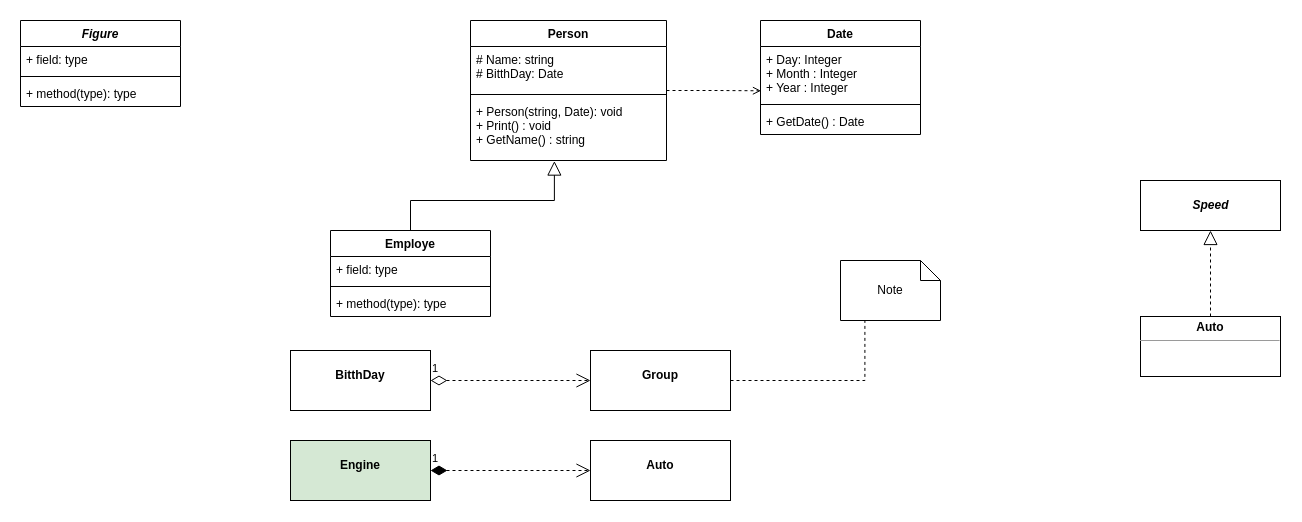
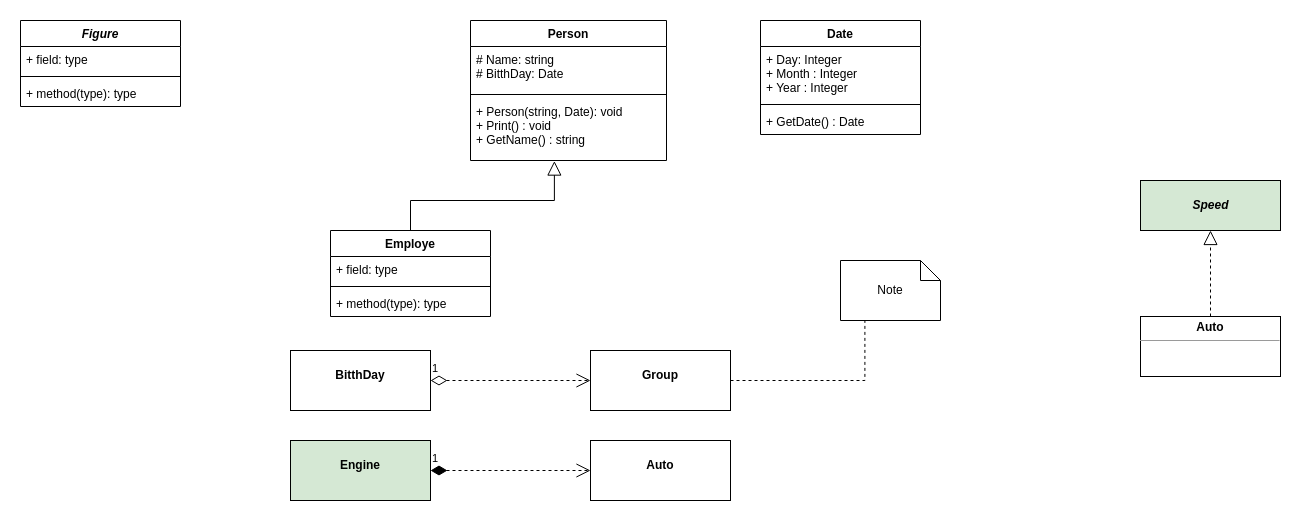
(713, 91) -> none
(1211, 206) -> (1211, 206)
